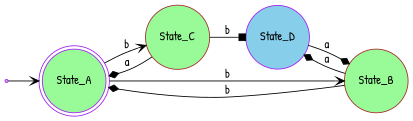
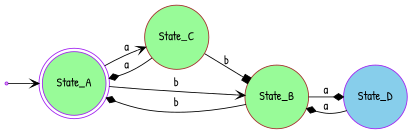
(223, 37) -> (223, 65)
(127, 45) -> (127, 48)
